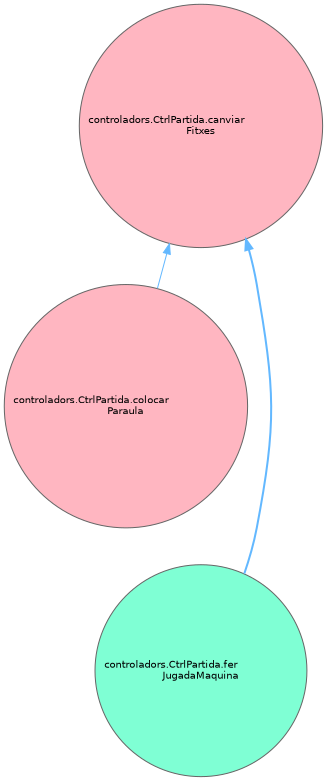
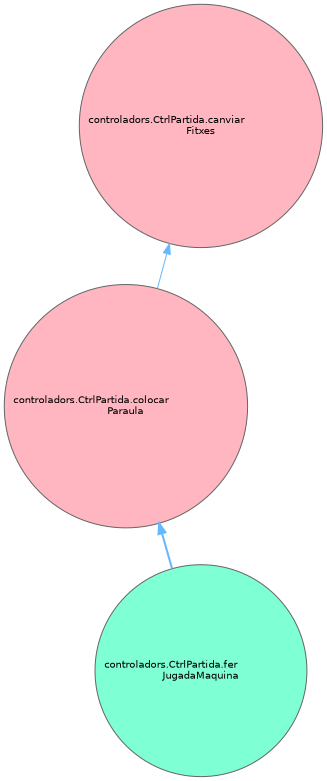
(271, 412) -> (167, 551)
